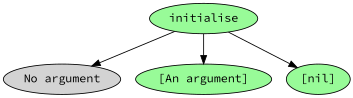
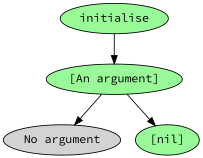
(137, 47) -> (91, 106)
(259, 48) -> (138, 107)
